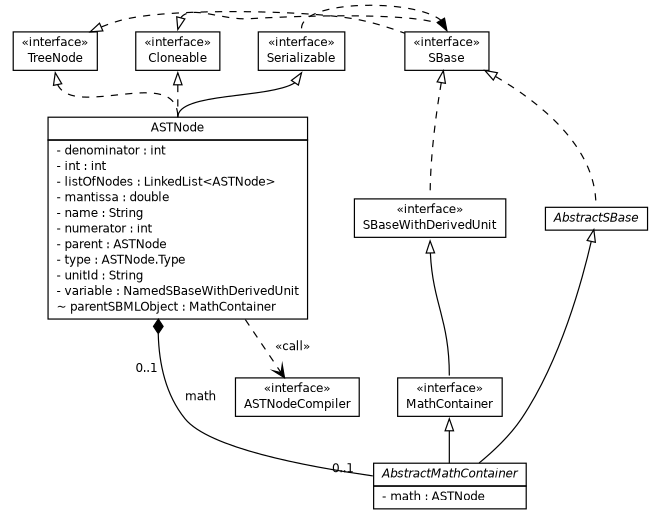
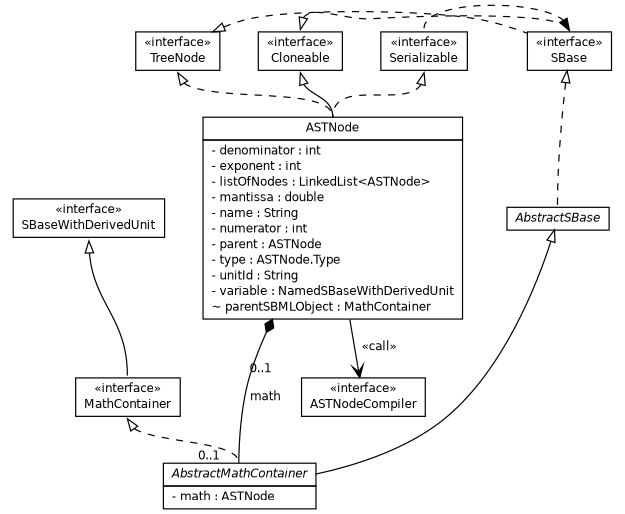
(178, 96) -> (315, 94)
(234, 96) -> (372, 95)
(433, 139) -> none
(82, 166) -> (256, 166)
(262, 344) -> (354, 343)
(449, 447) -> (189, 442)
